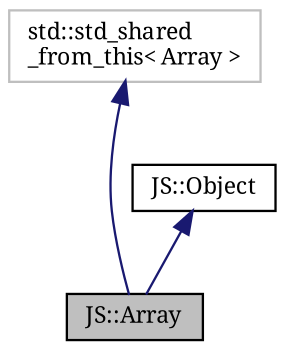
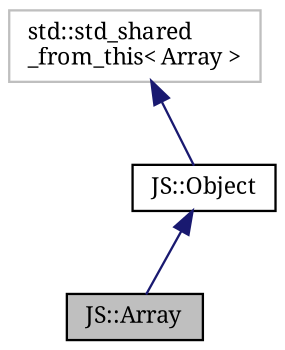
(111, 200) -> (178, 134)
